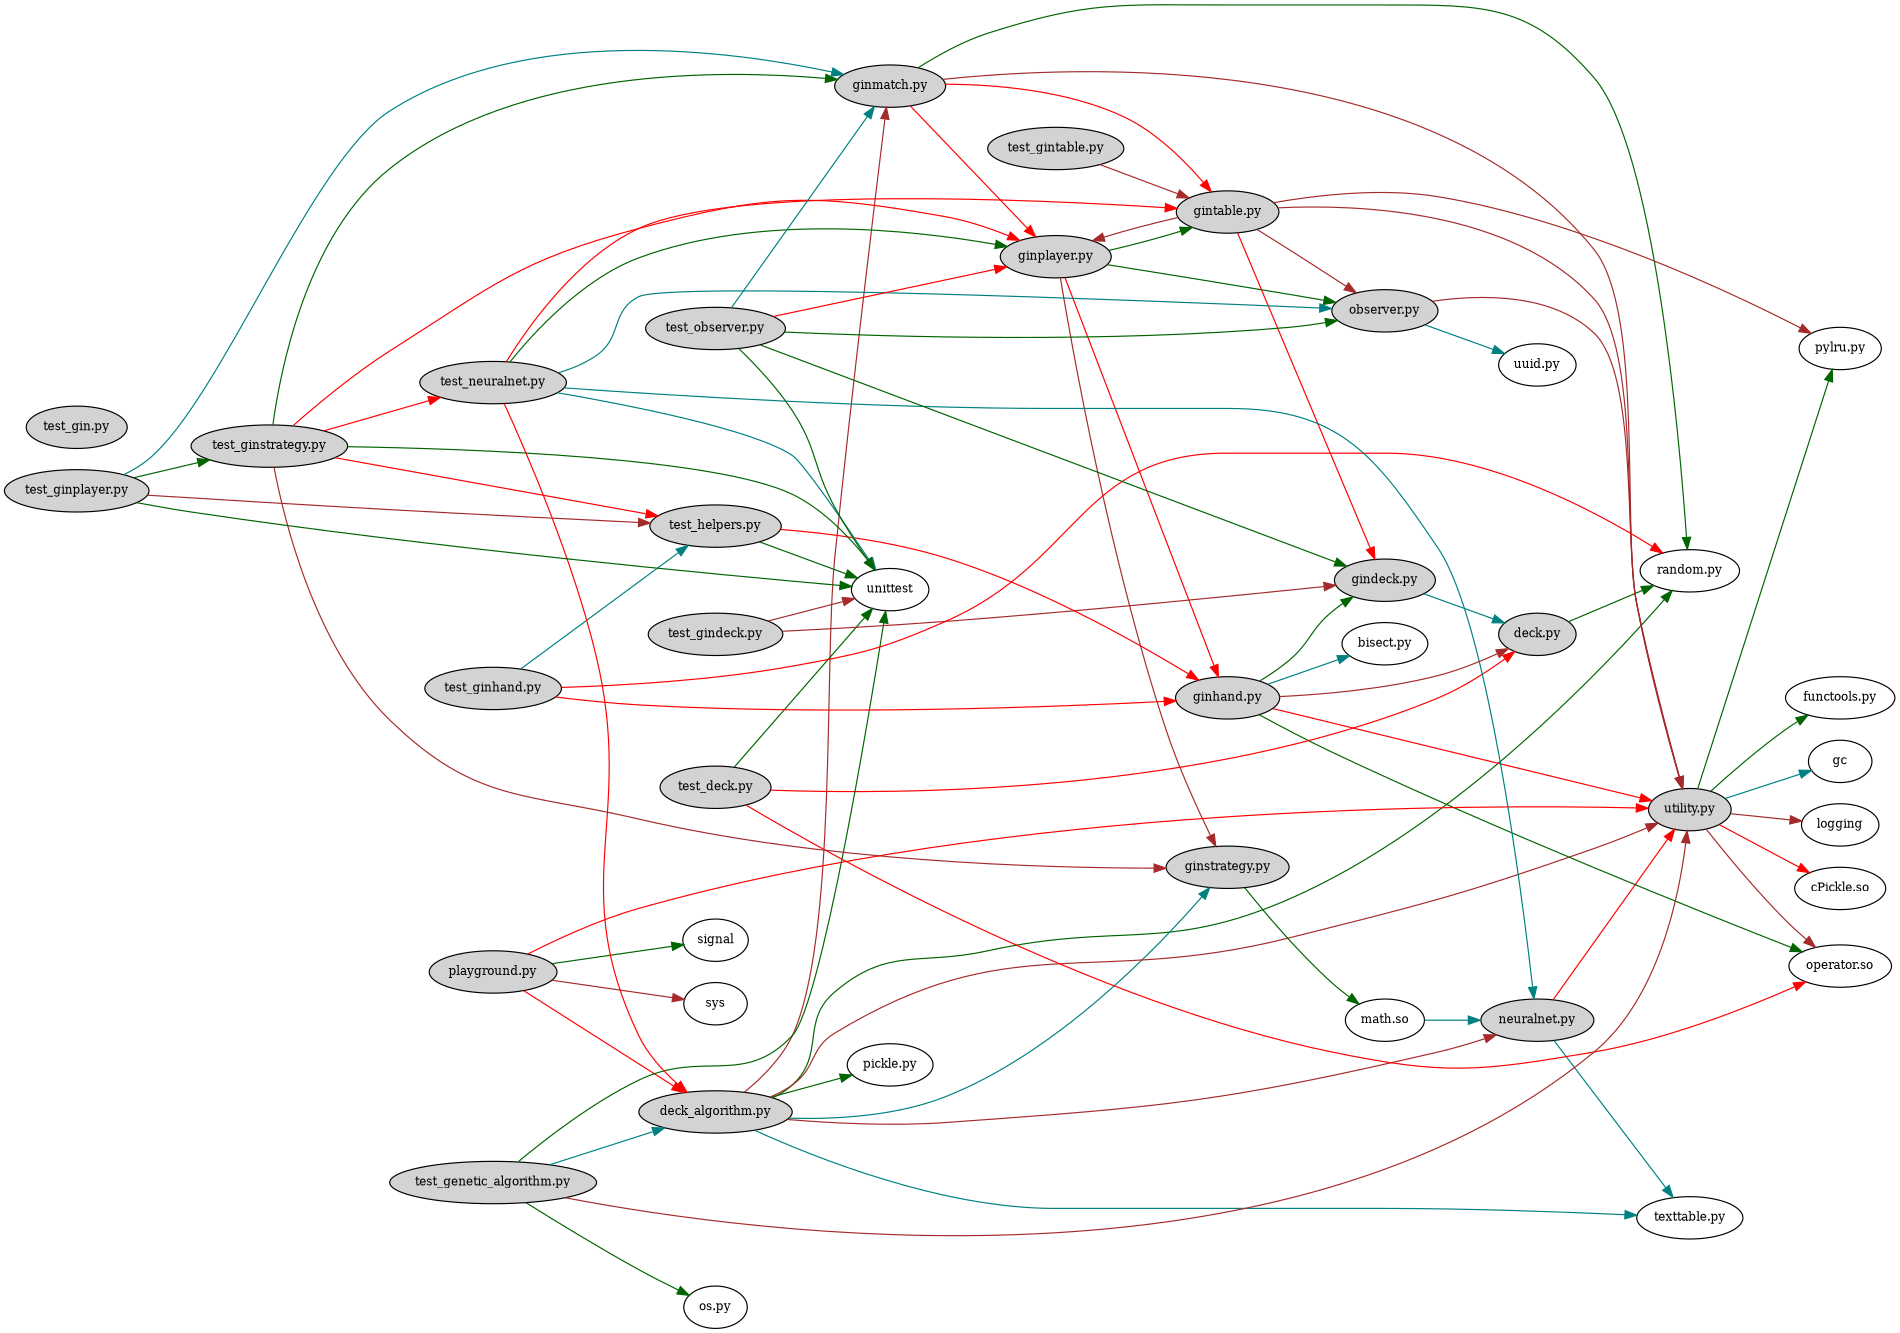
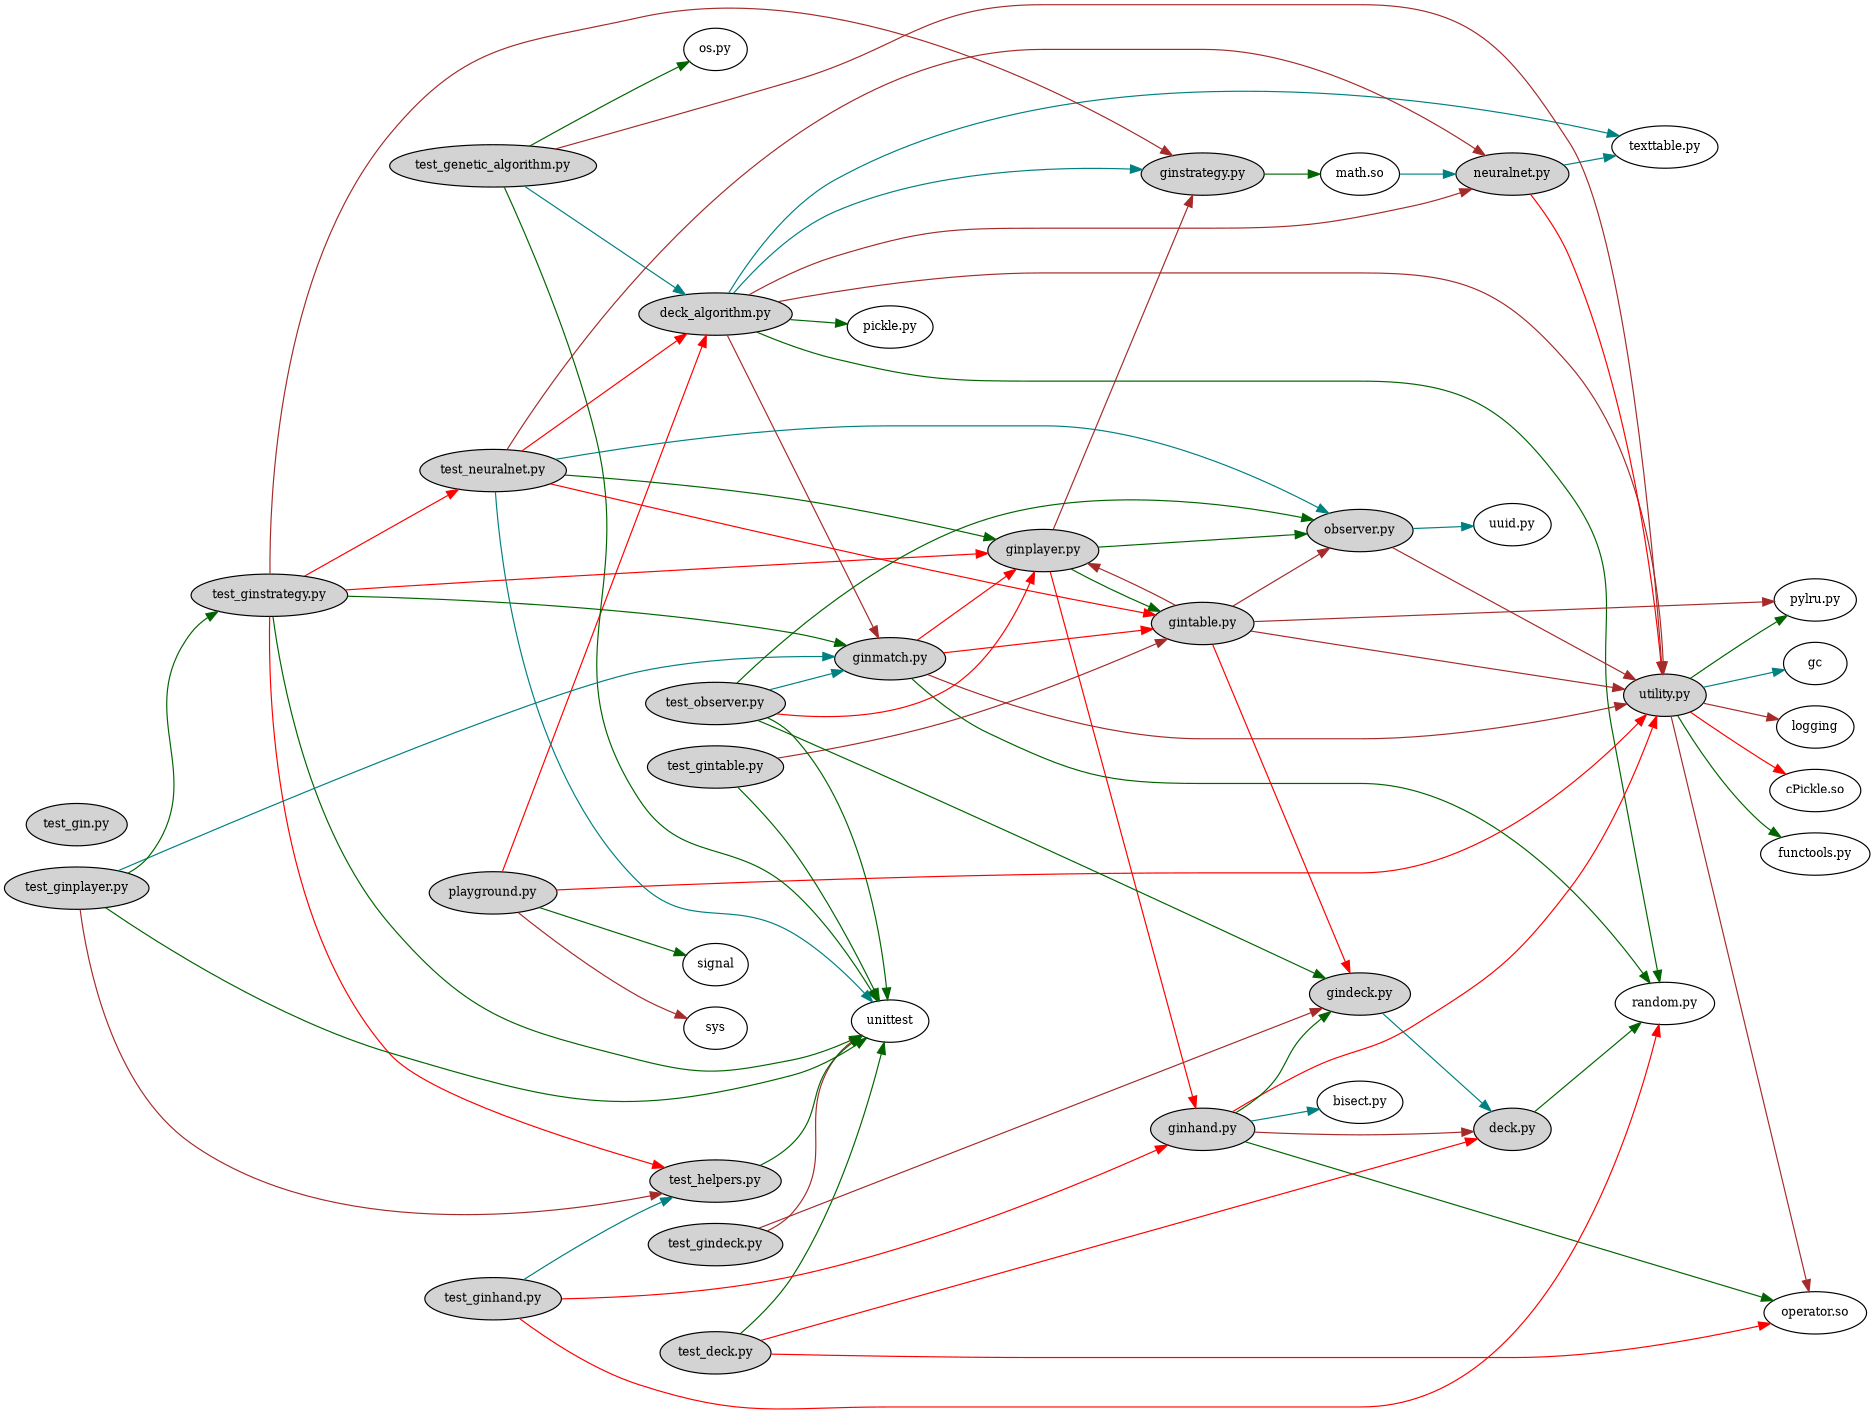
(1255, 410) -> (925, 71)
(994, 575) -> none
none -> (818, 888)
